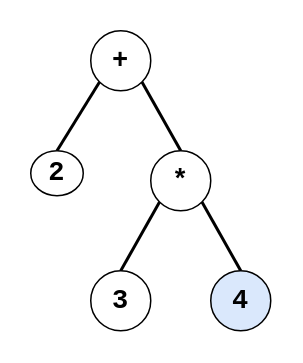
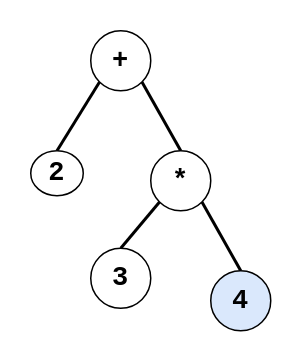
(121, 301) -> (121, 278)
